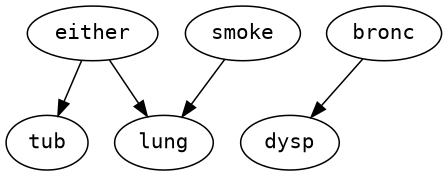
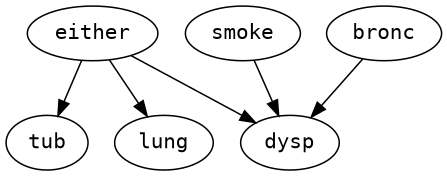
(208, 82) -> (263, 81)
none -> (187, 86)
